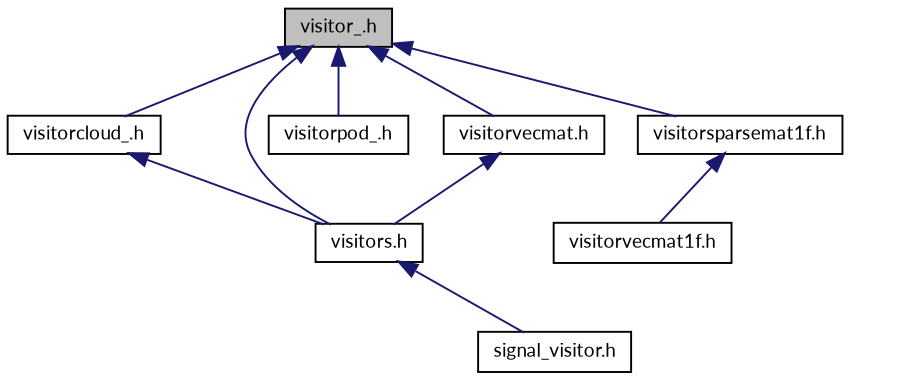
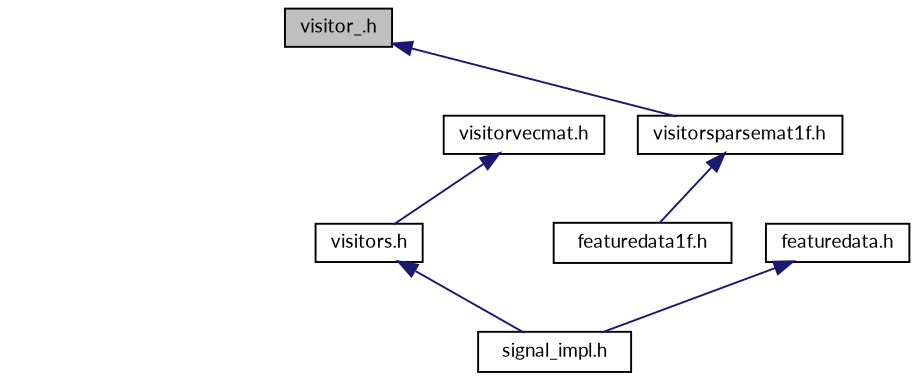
(440, 86) -> none
(84, 135) -> none
(339, 135) -> none
(249, 151) -> none
(643, 243) -> (643, 243)
none -> (838, 243)
(555, 352) -> (555, 352)
